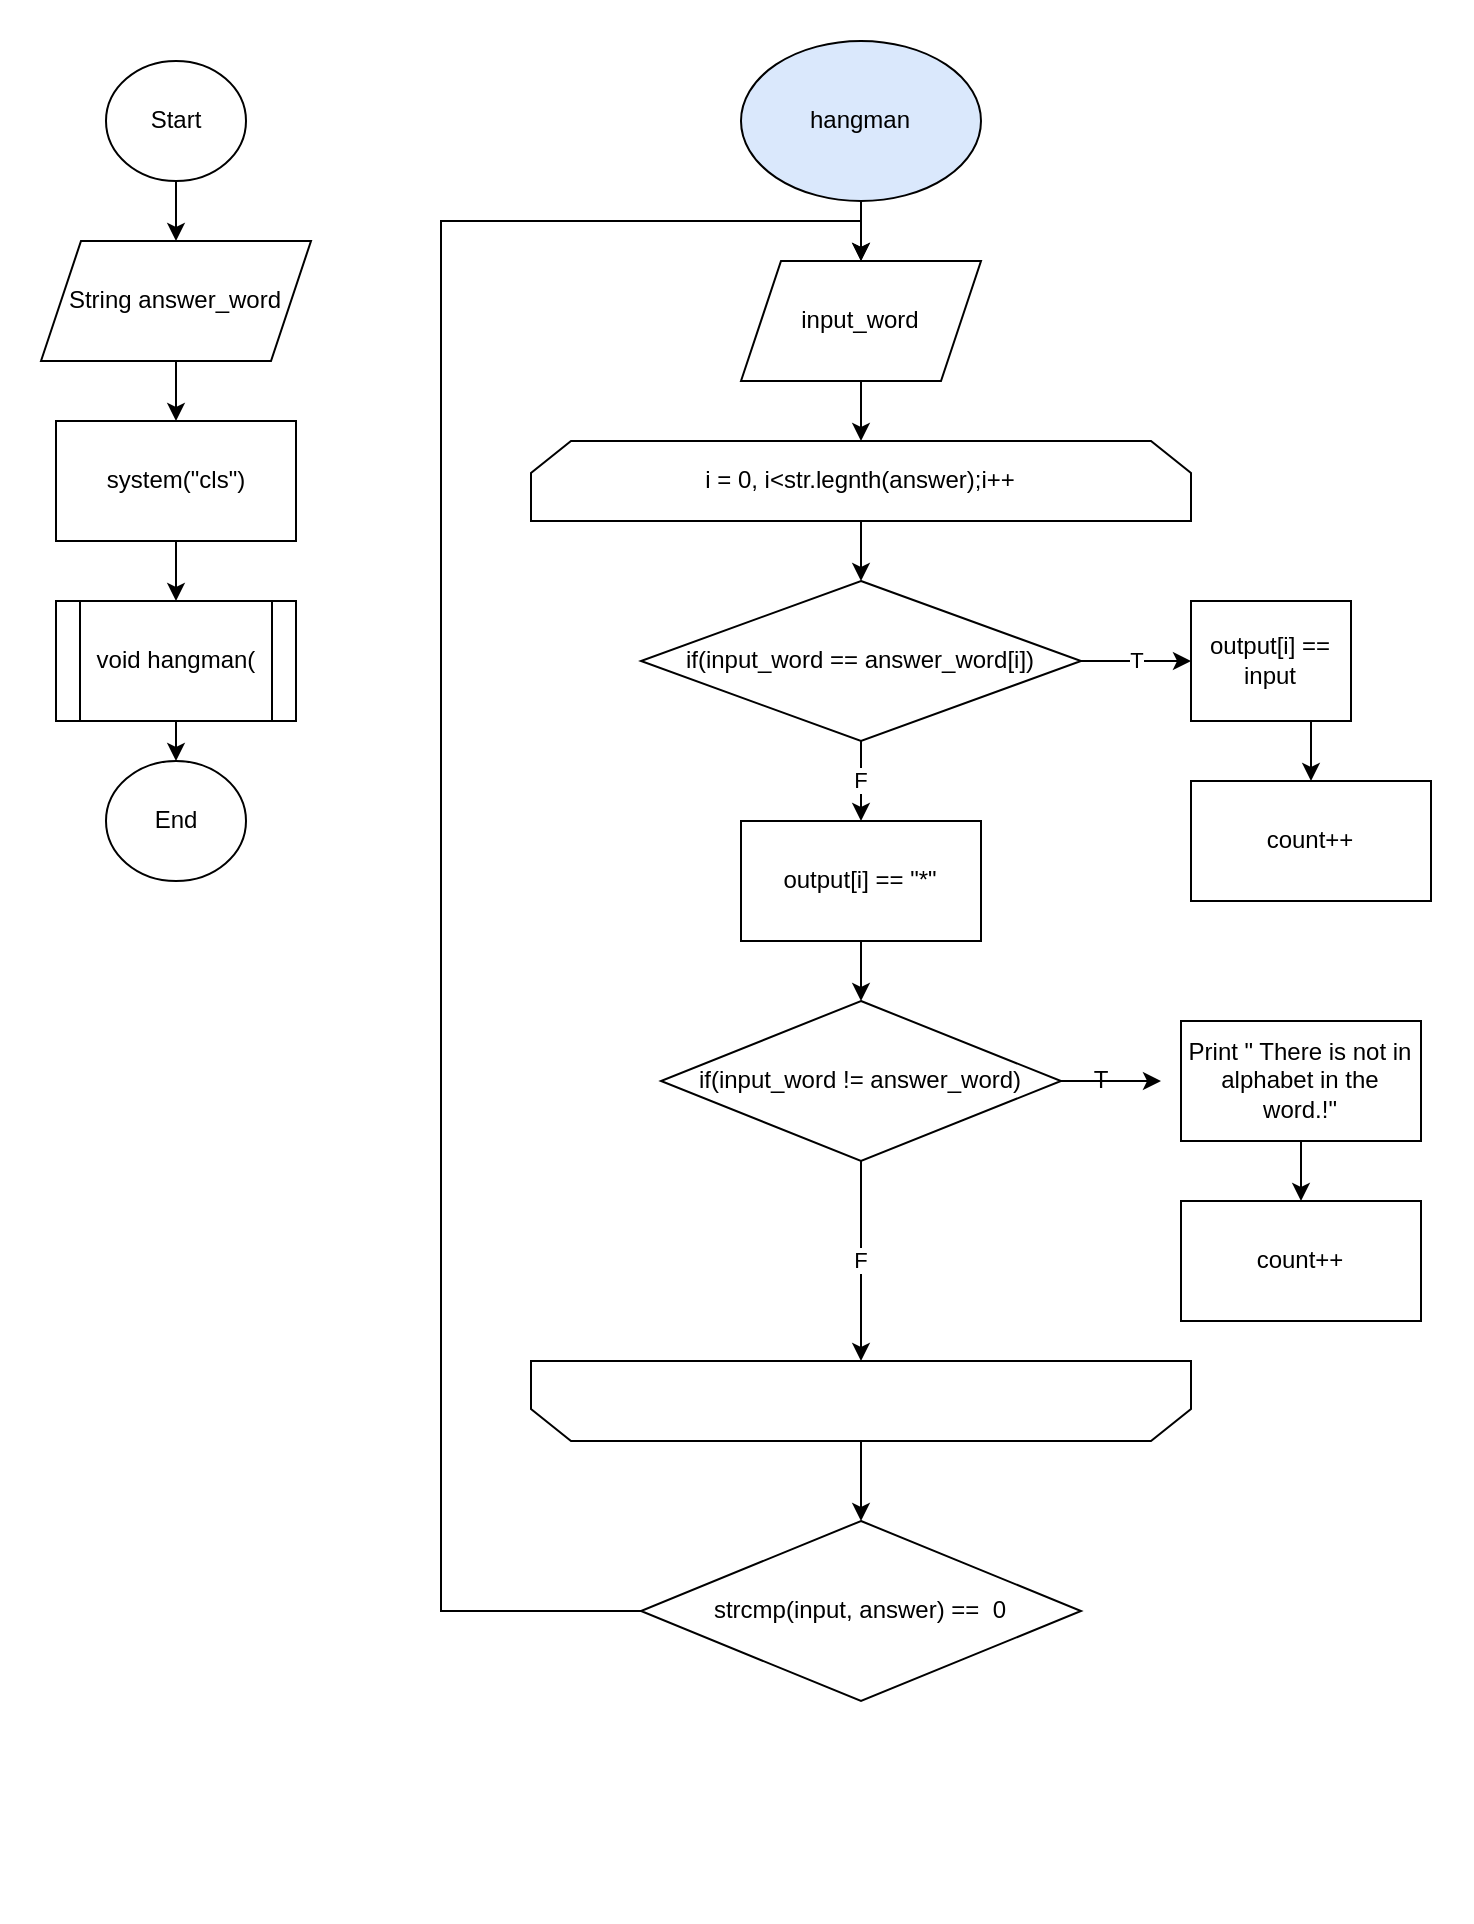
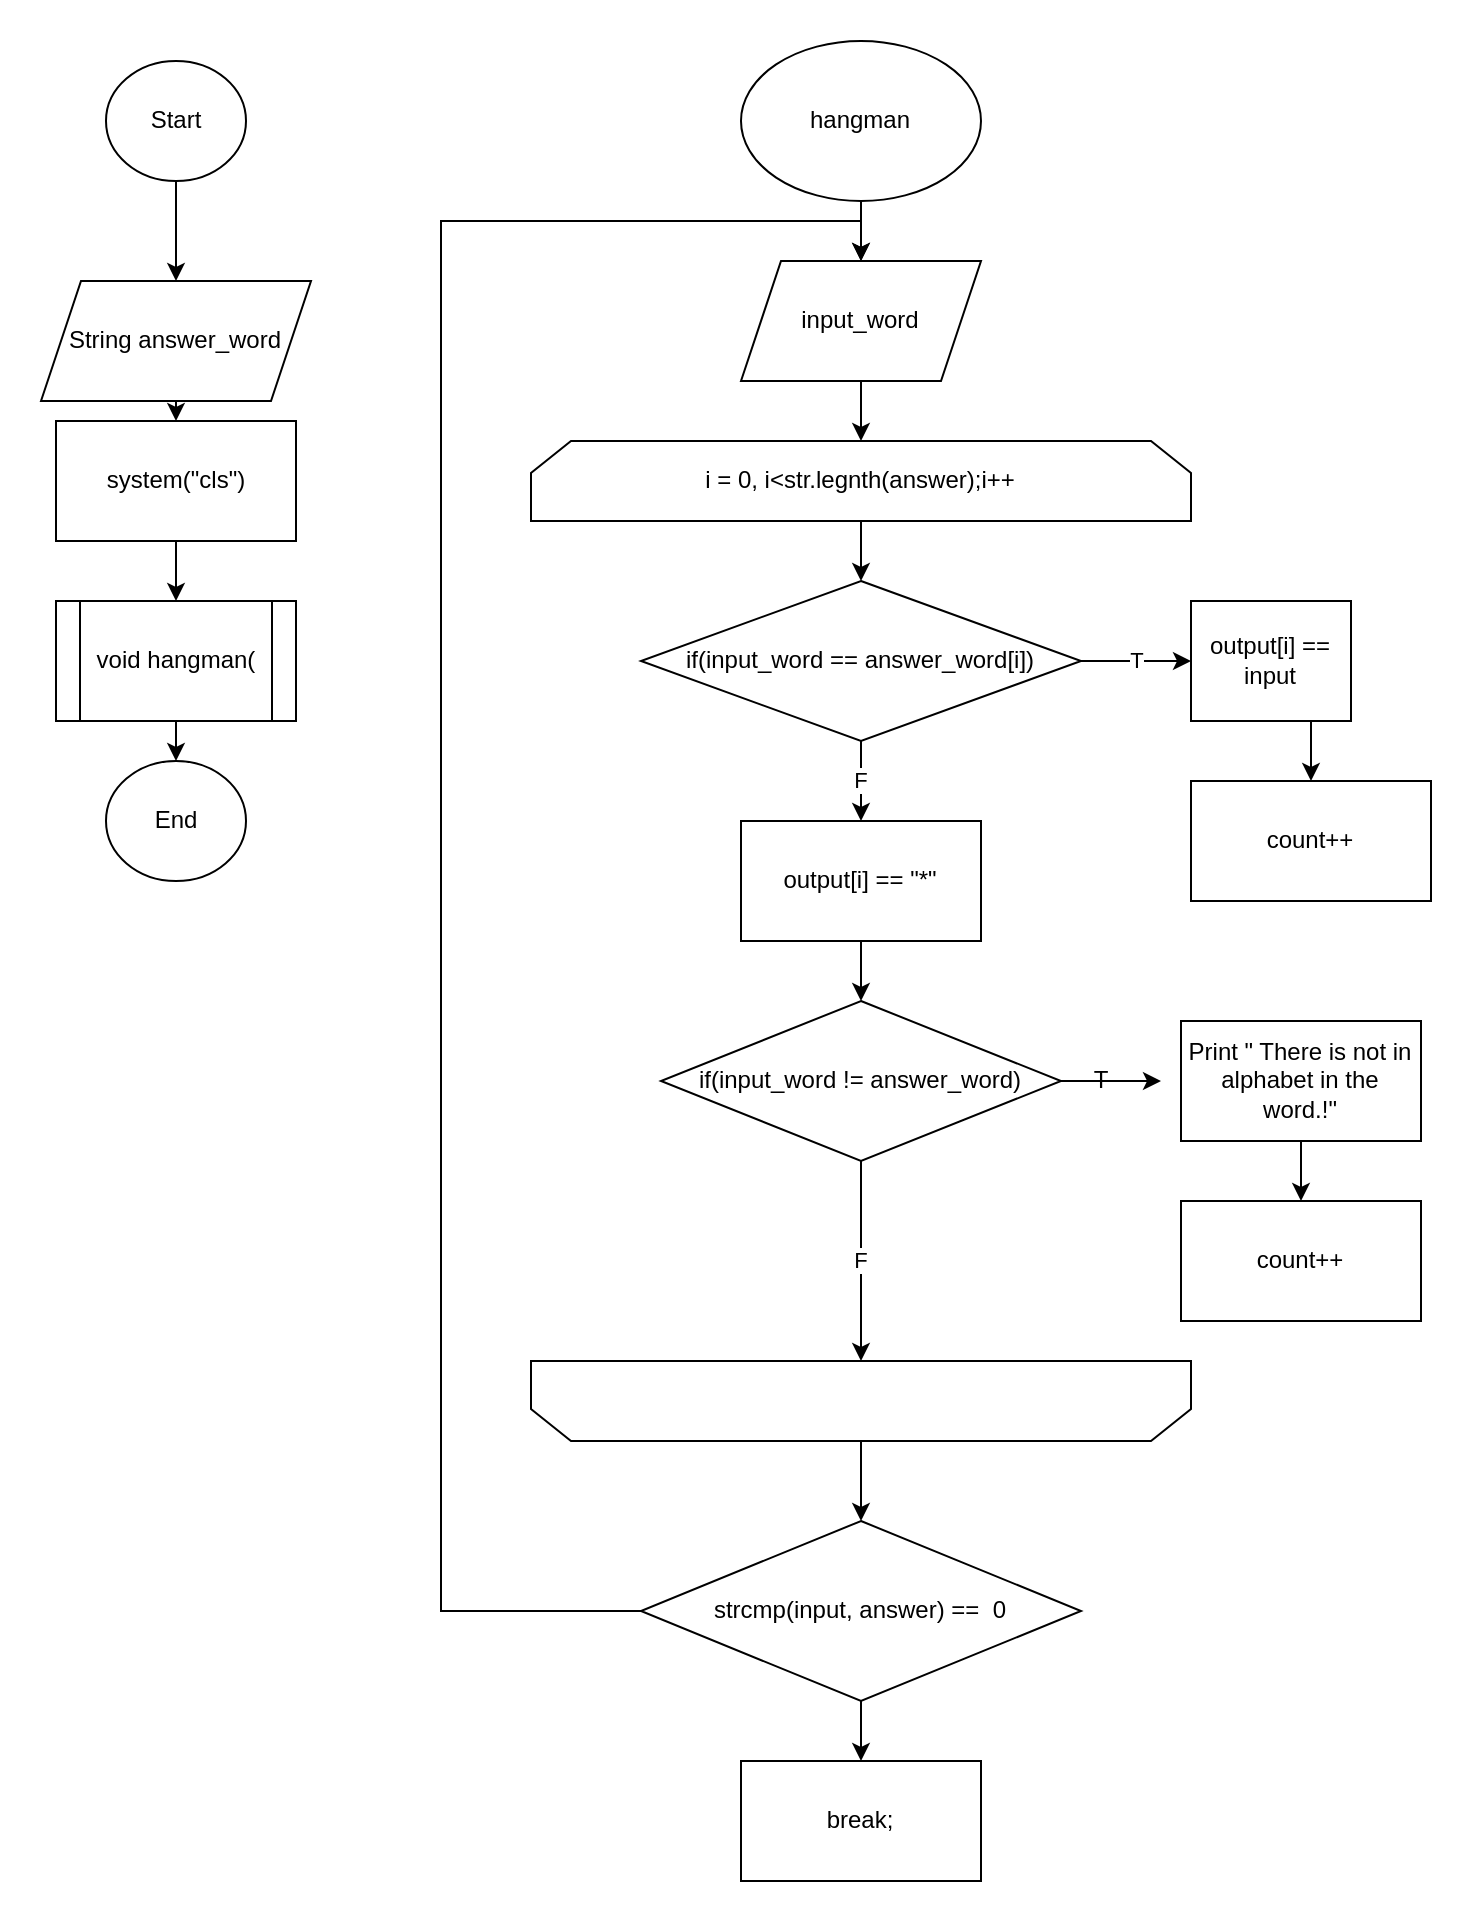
(861, 121) -> (861, 121)
(176, 301) -> (176, 341)
none -> (861, 1724)
none -> (861, 1821)
